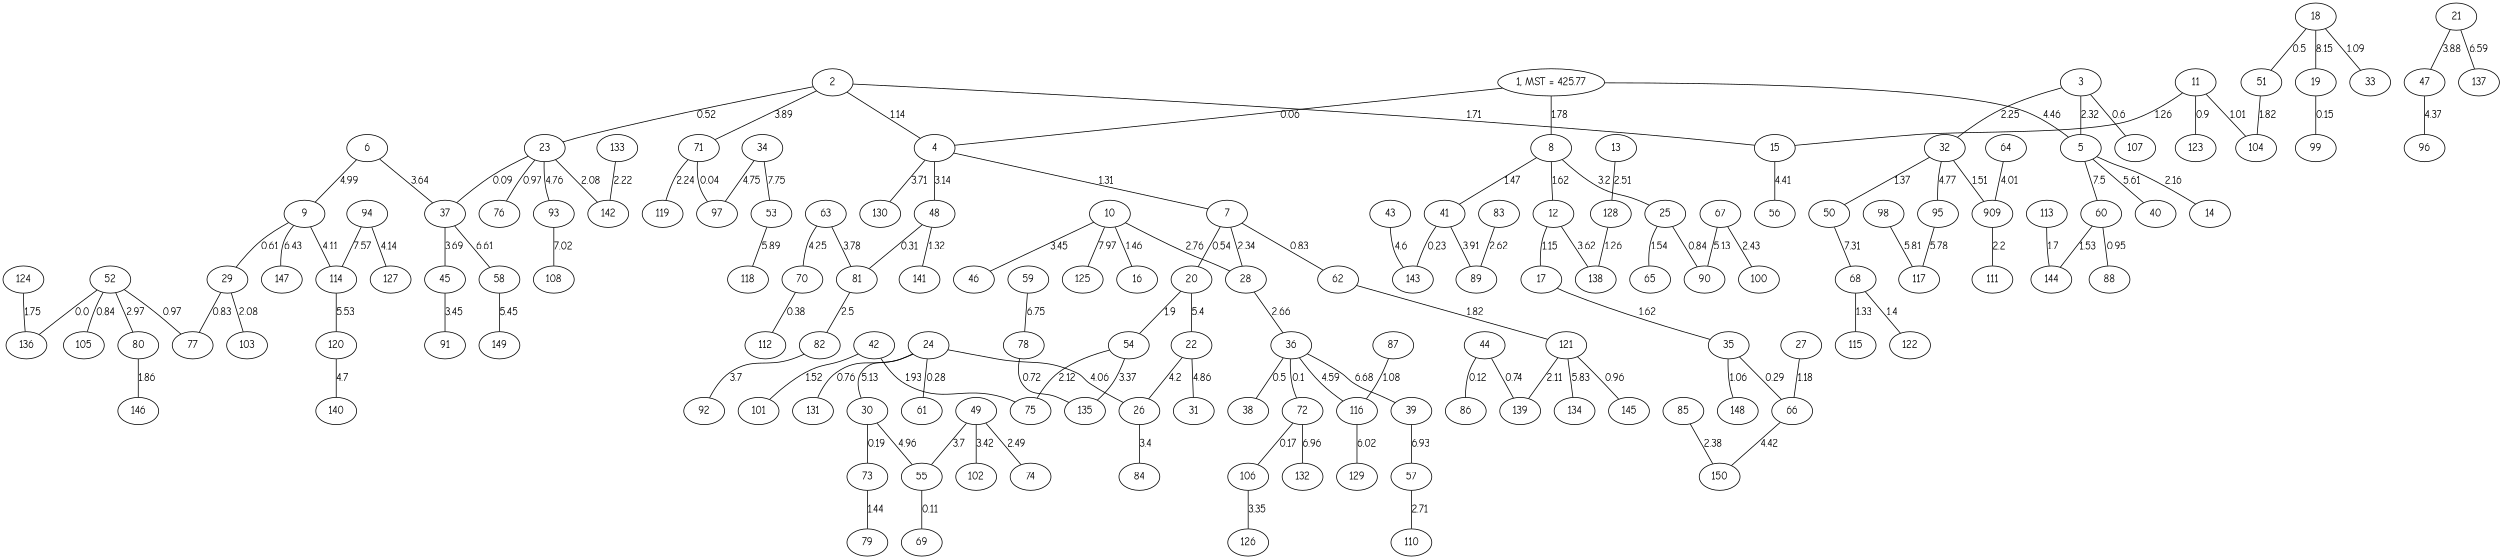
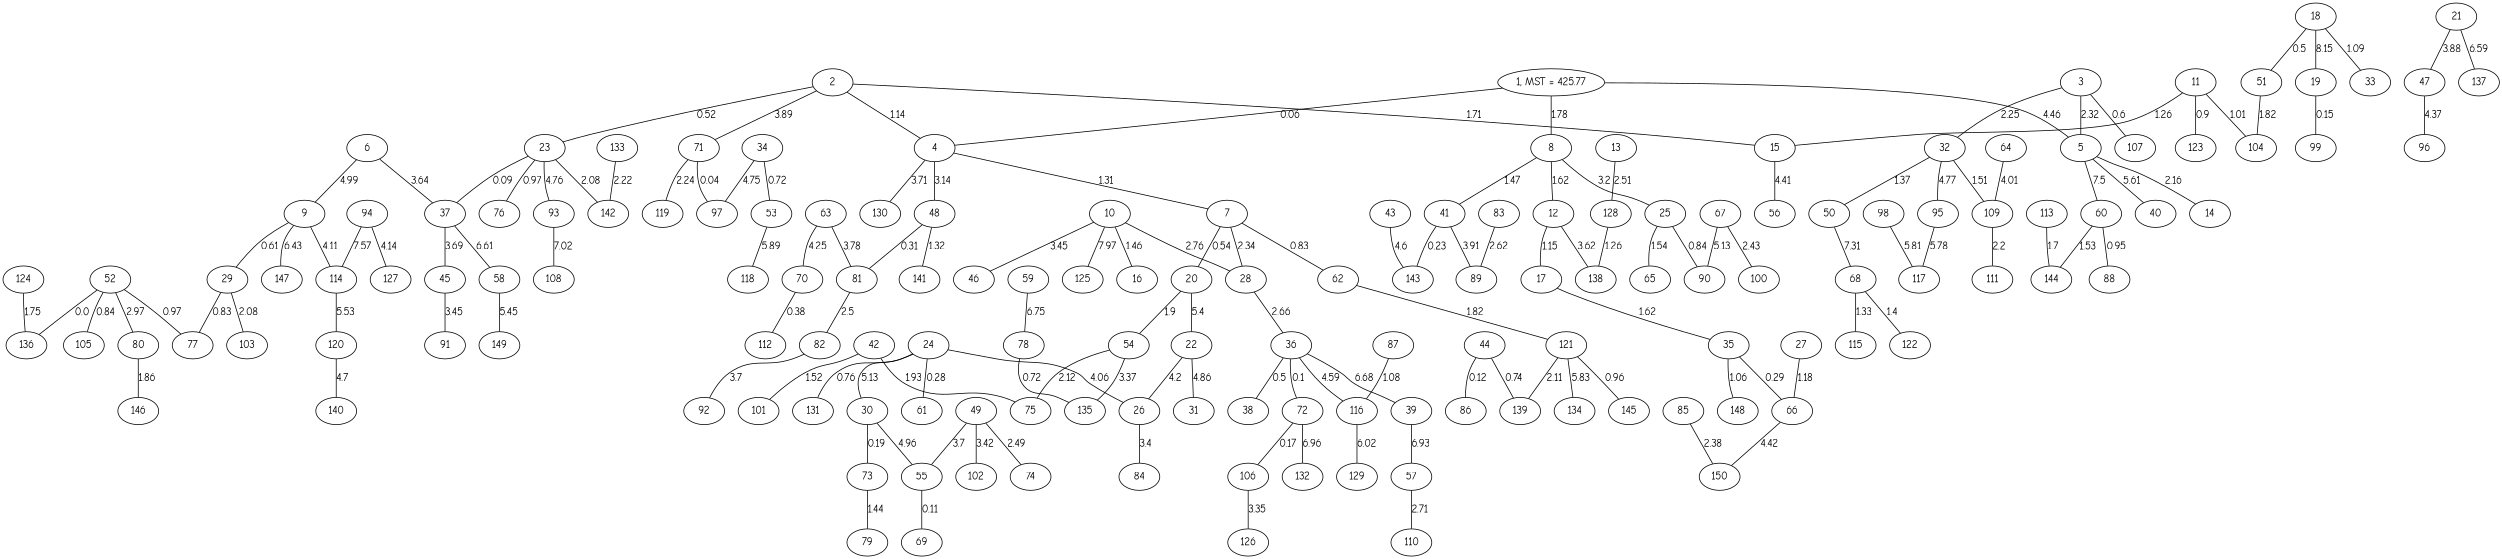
(777, 181) -> (777, 181)
(1992, 214) -> (1992, 214)
